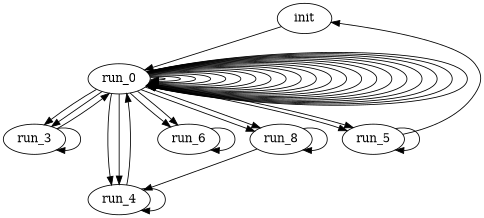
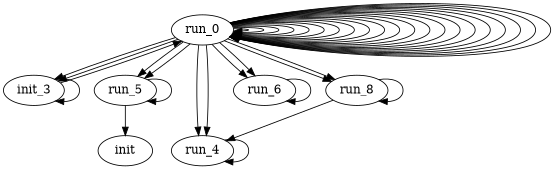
(217, 47) -> none
(34, 139) -> (34, 90)
(130, 144) -> none
